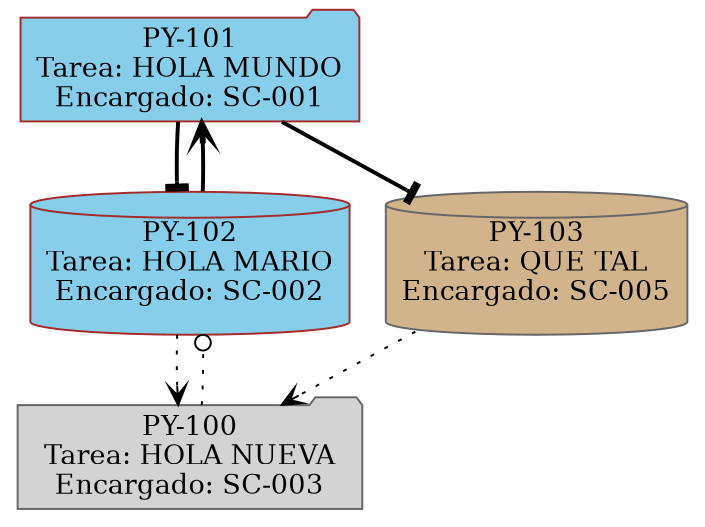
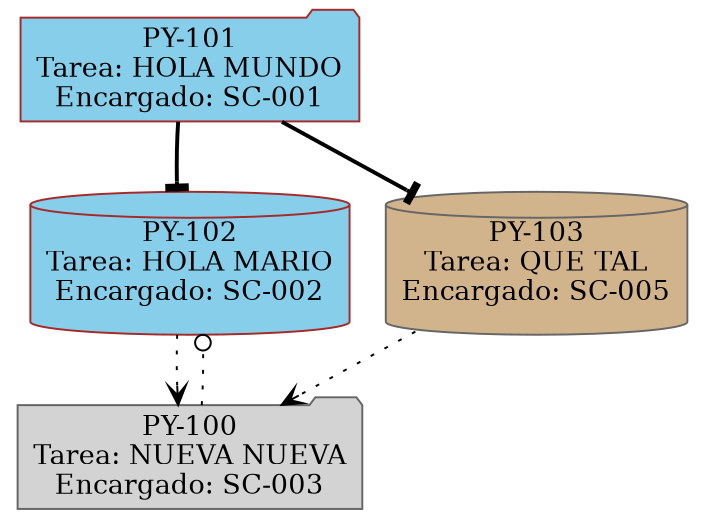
(203, 167) -> none
(190, 457) -> (190, 457)
